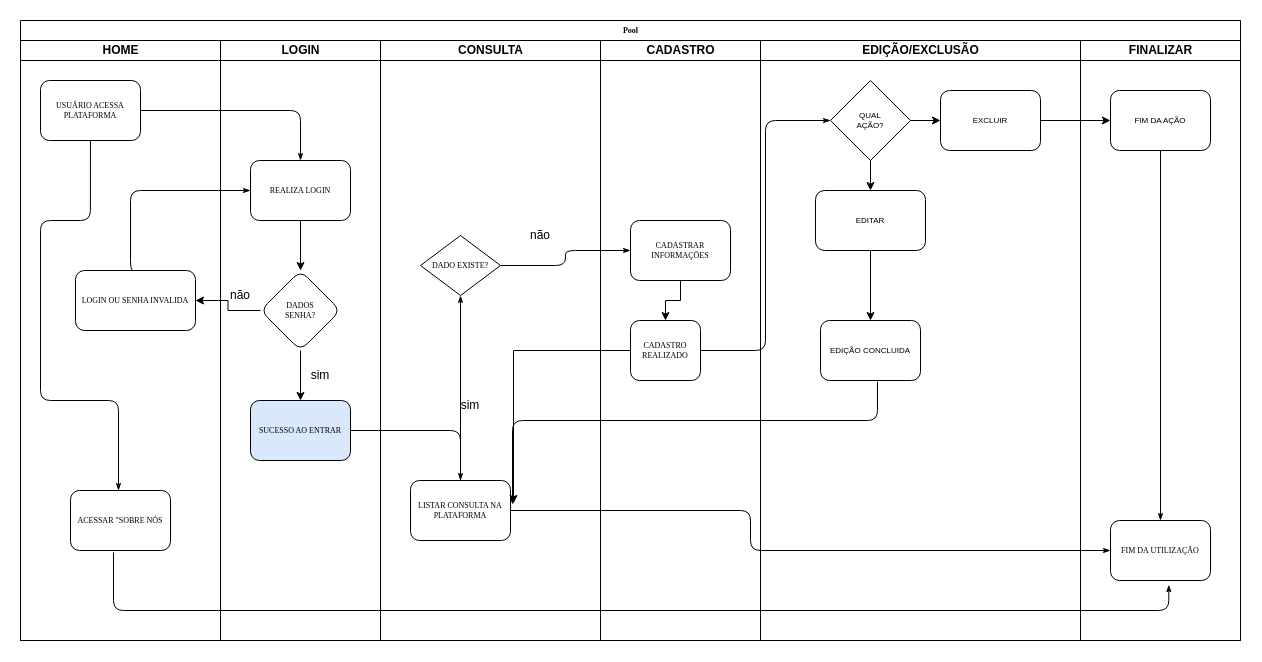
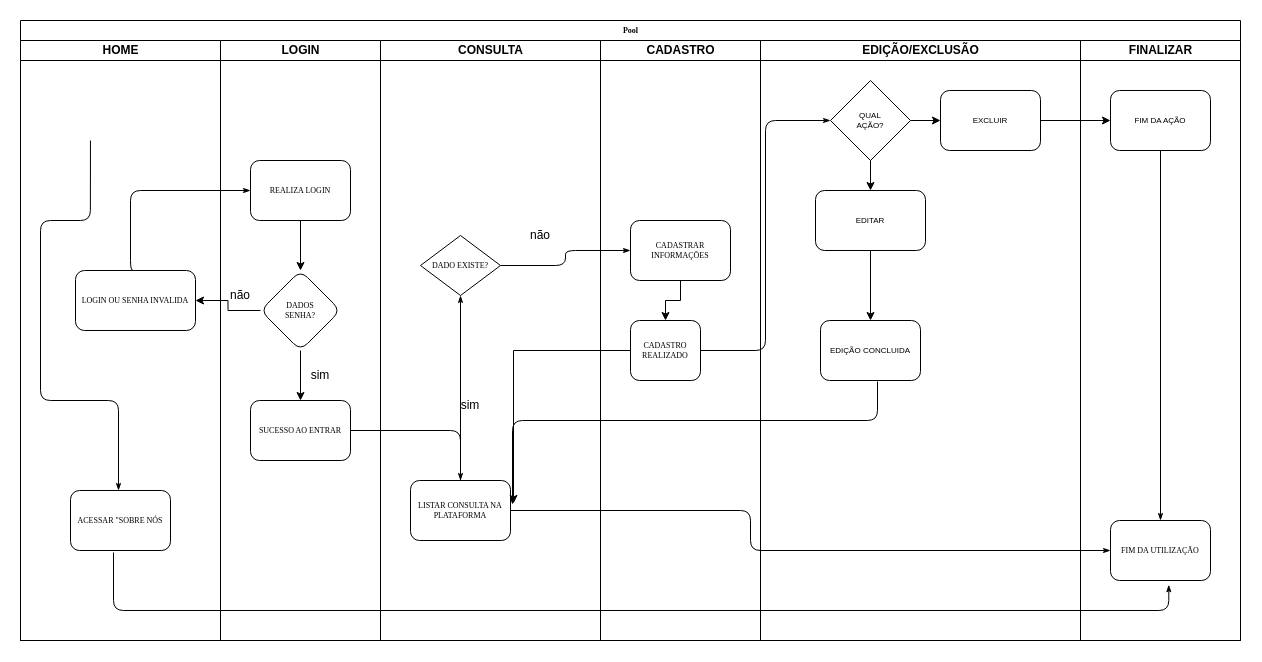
(91, 111) -> none
(238, 111) -> none
(301, 431) -> (301, 431)
